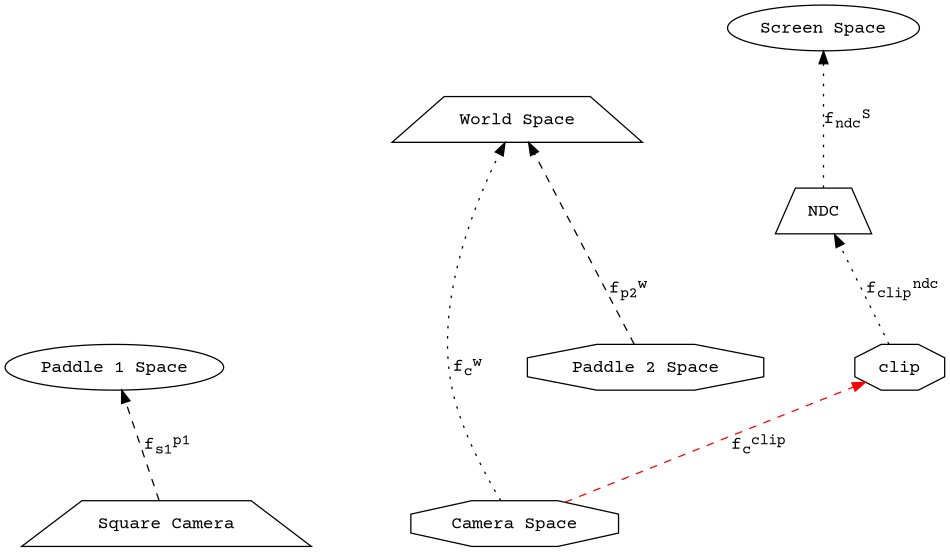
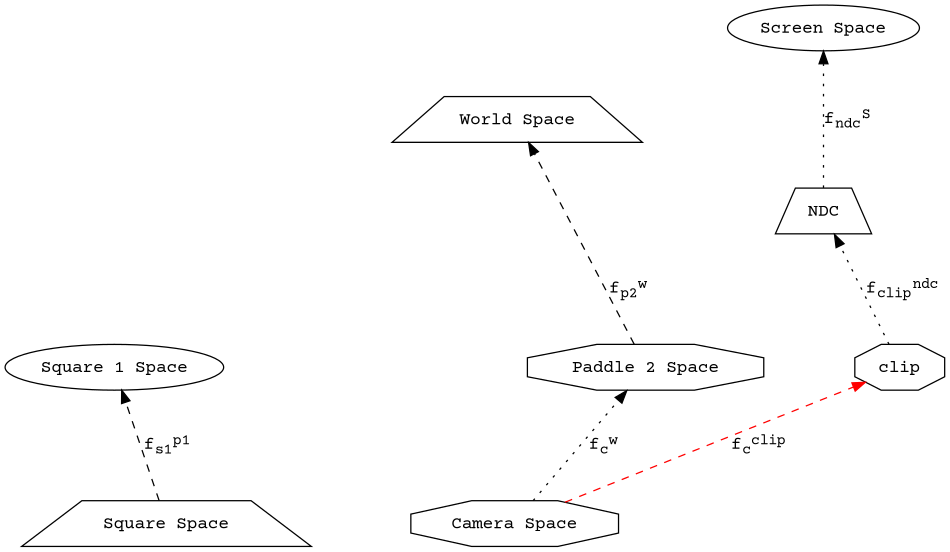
(448, 329) -> (576, 451)
(114, 367) -> (114, 367)
(166, 524) -> (166, 524)
